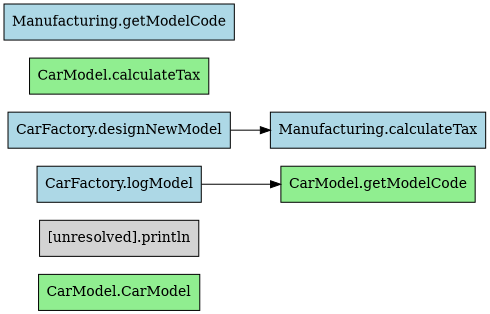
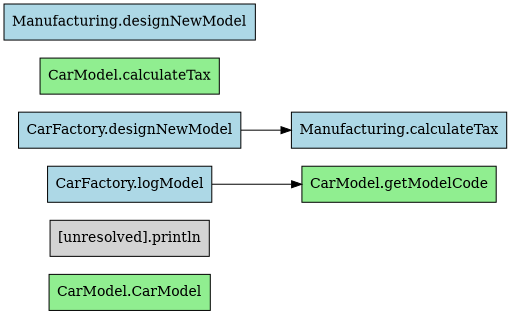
(119, 22) -> (130, 22)
